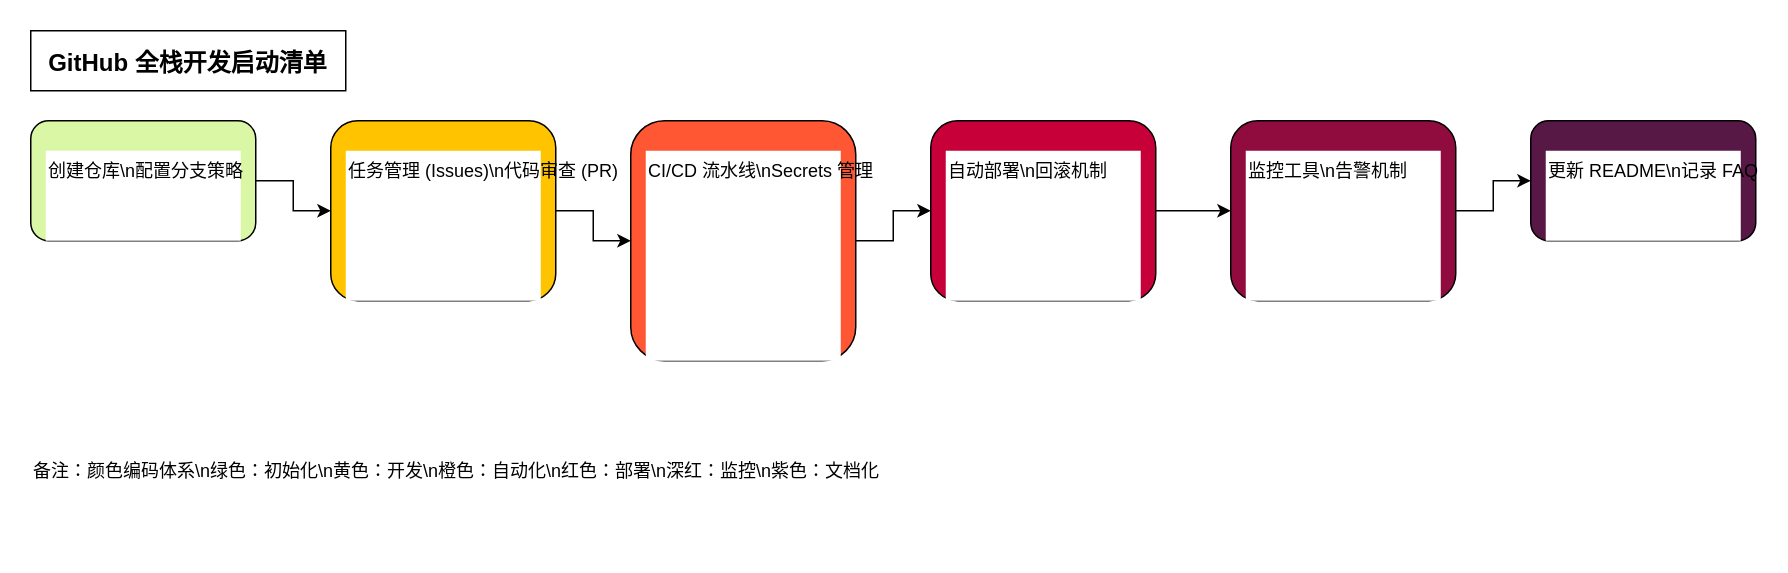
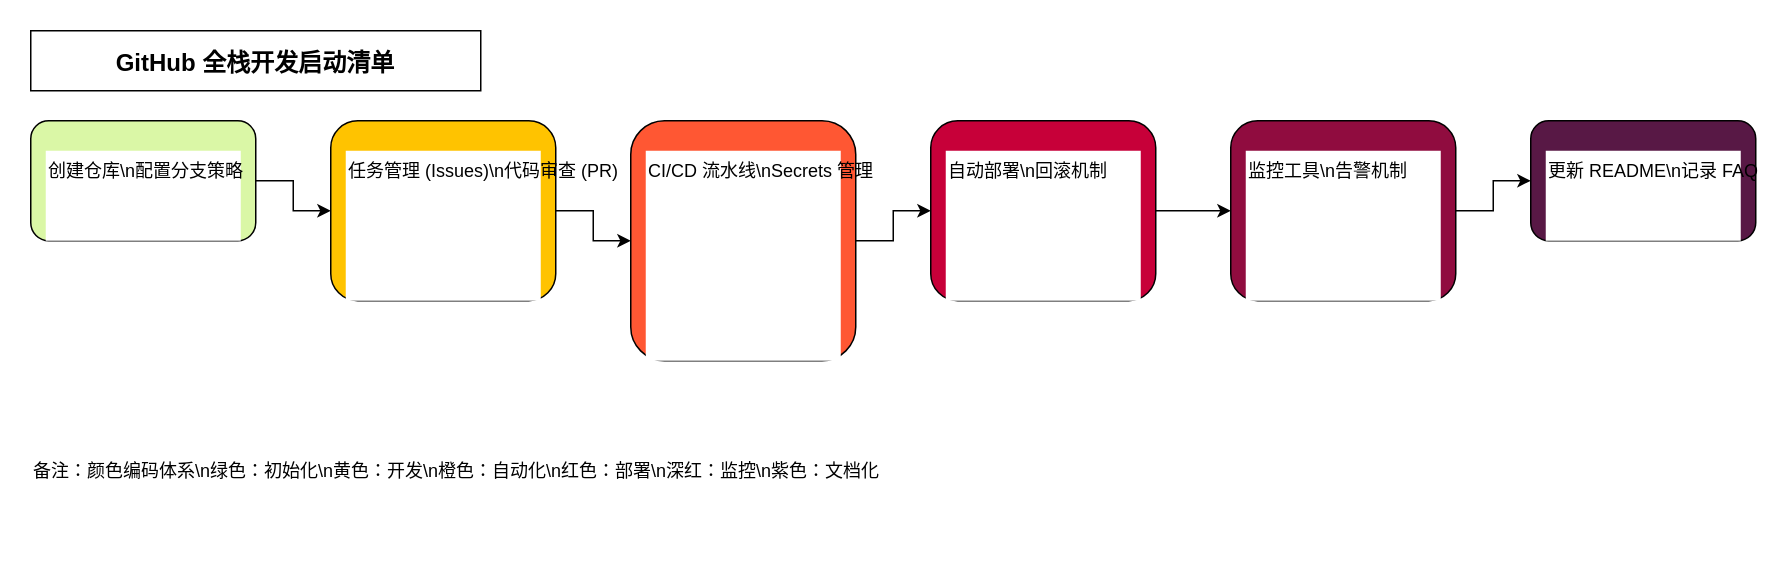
(188, 61) -> (256, 61)
